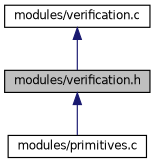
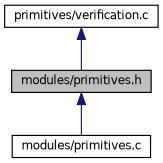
(77, 16) -> (81, 16)
(77, 81) -> (81, 81)
